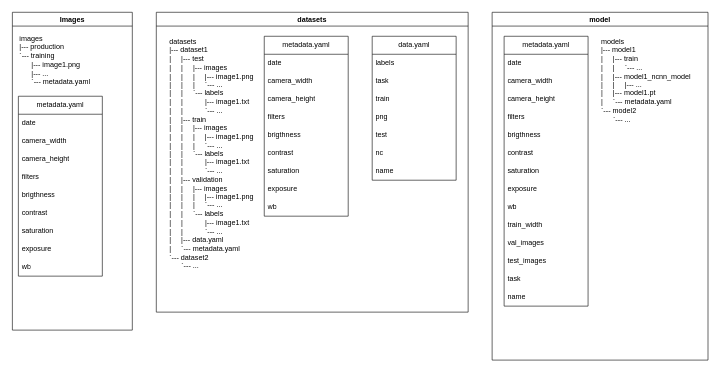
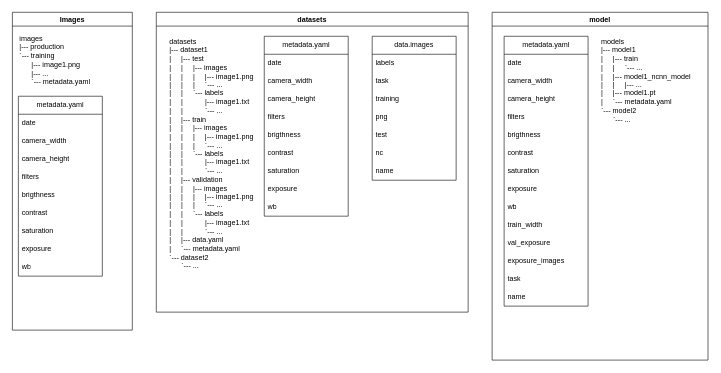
(414, 45) -> (414, 45)
(385, 99) -> (390, 99)
(526, 243) -> (531, 243)
(529, 261) -> (537, 261)
